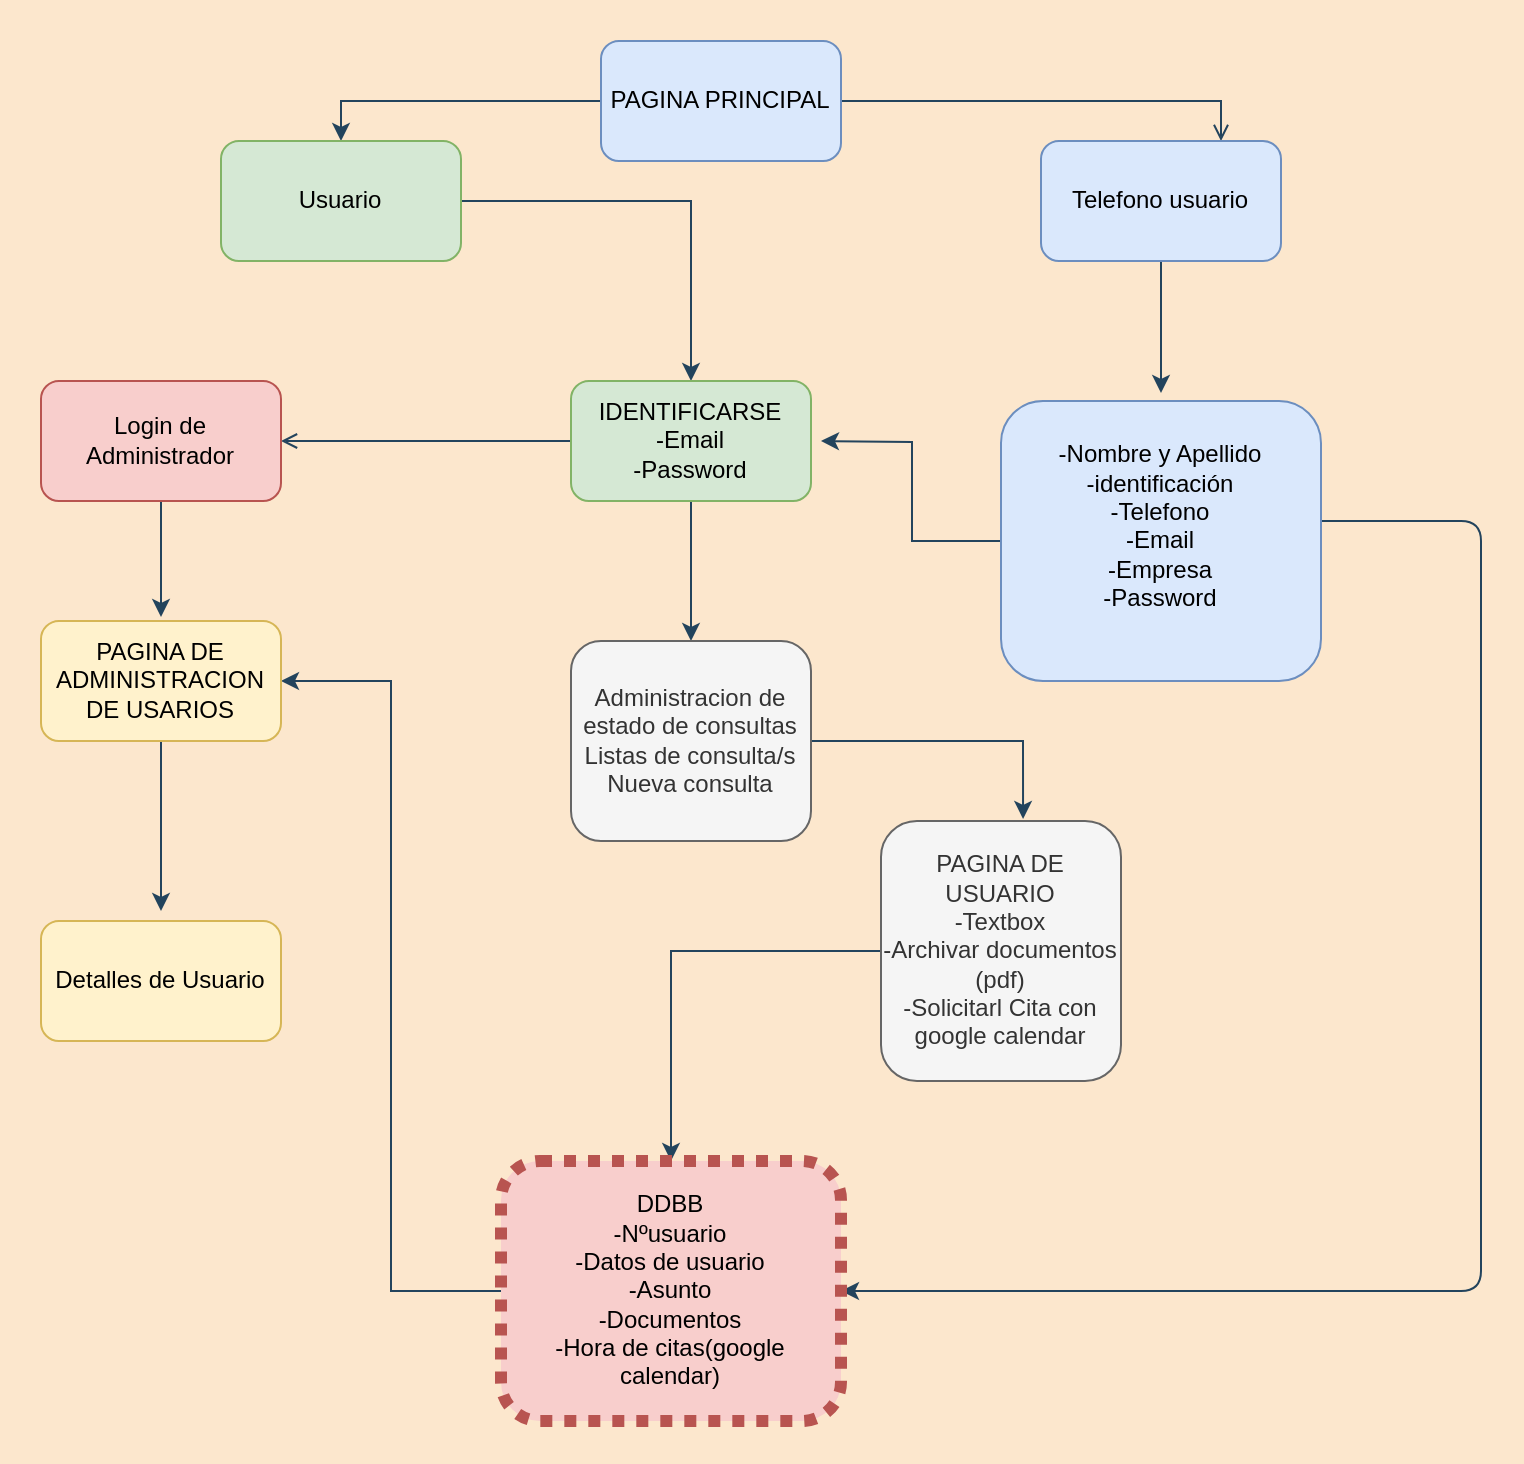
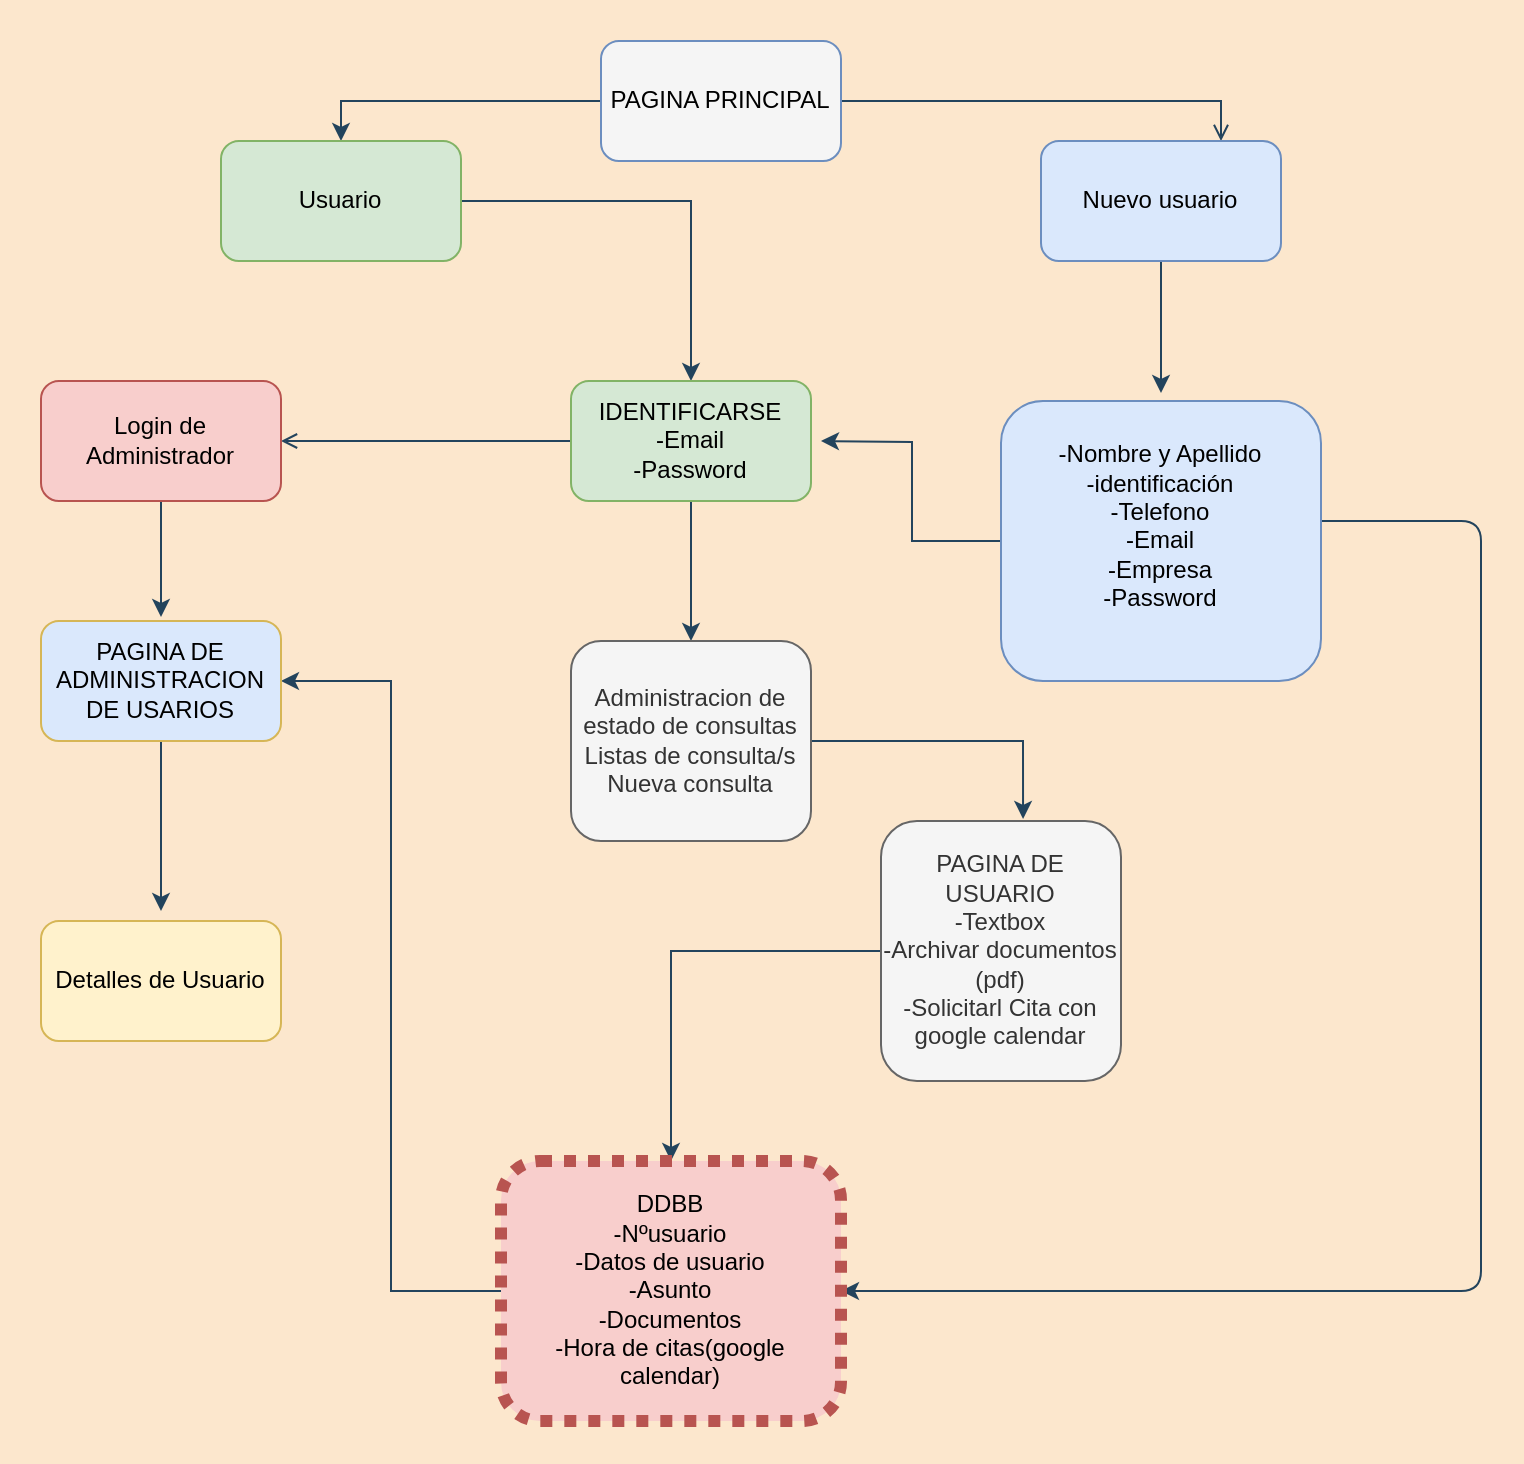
(721, 101) -> (721, 101)
(1161, 201) -> (1161, 201)
(161, 681) -> (161, 681)
